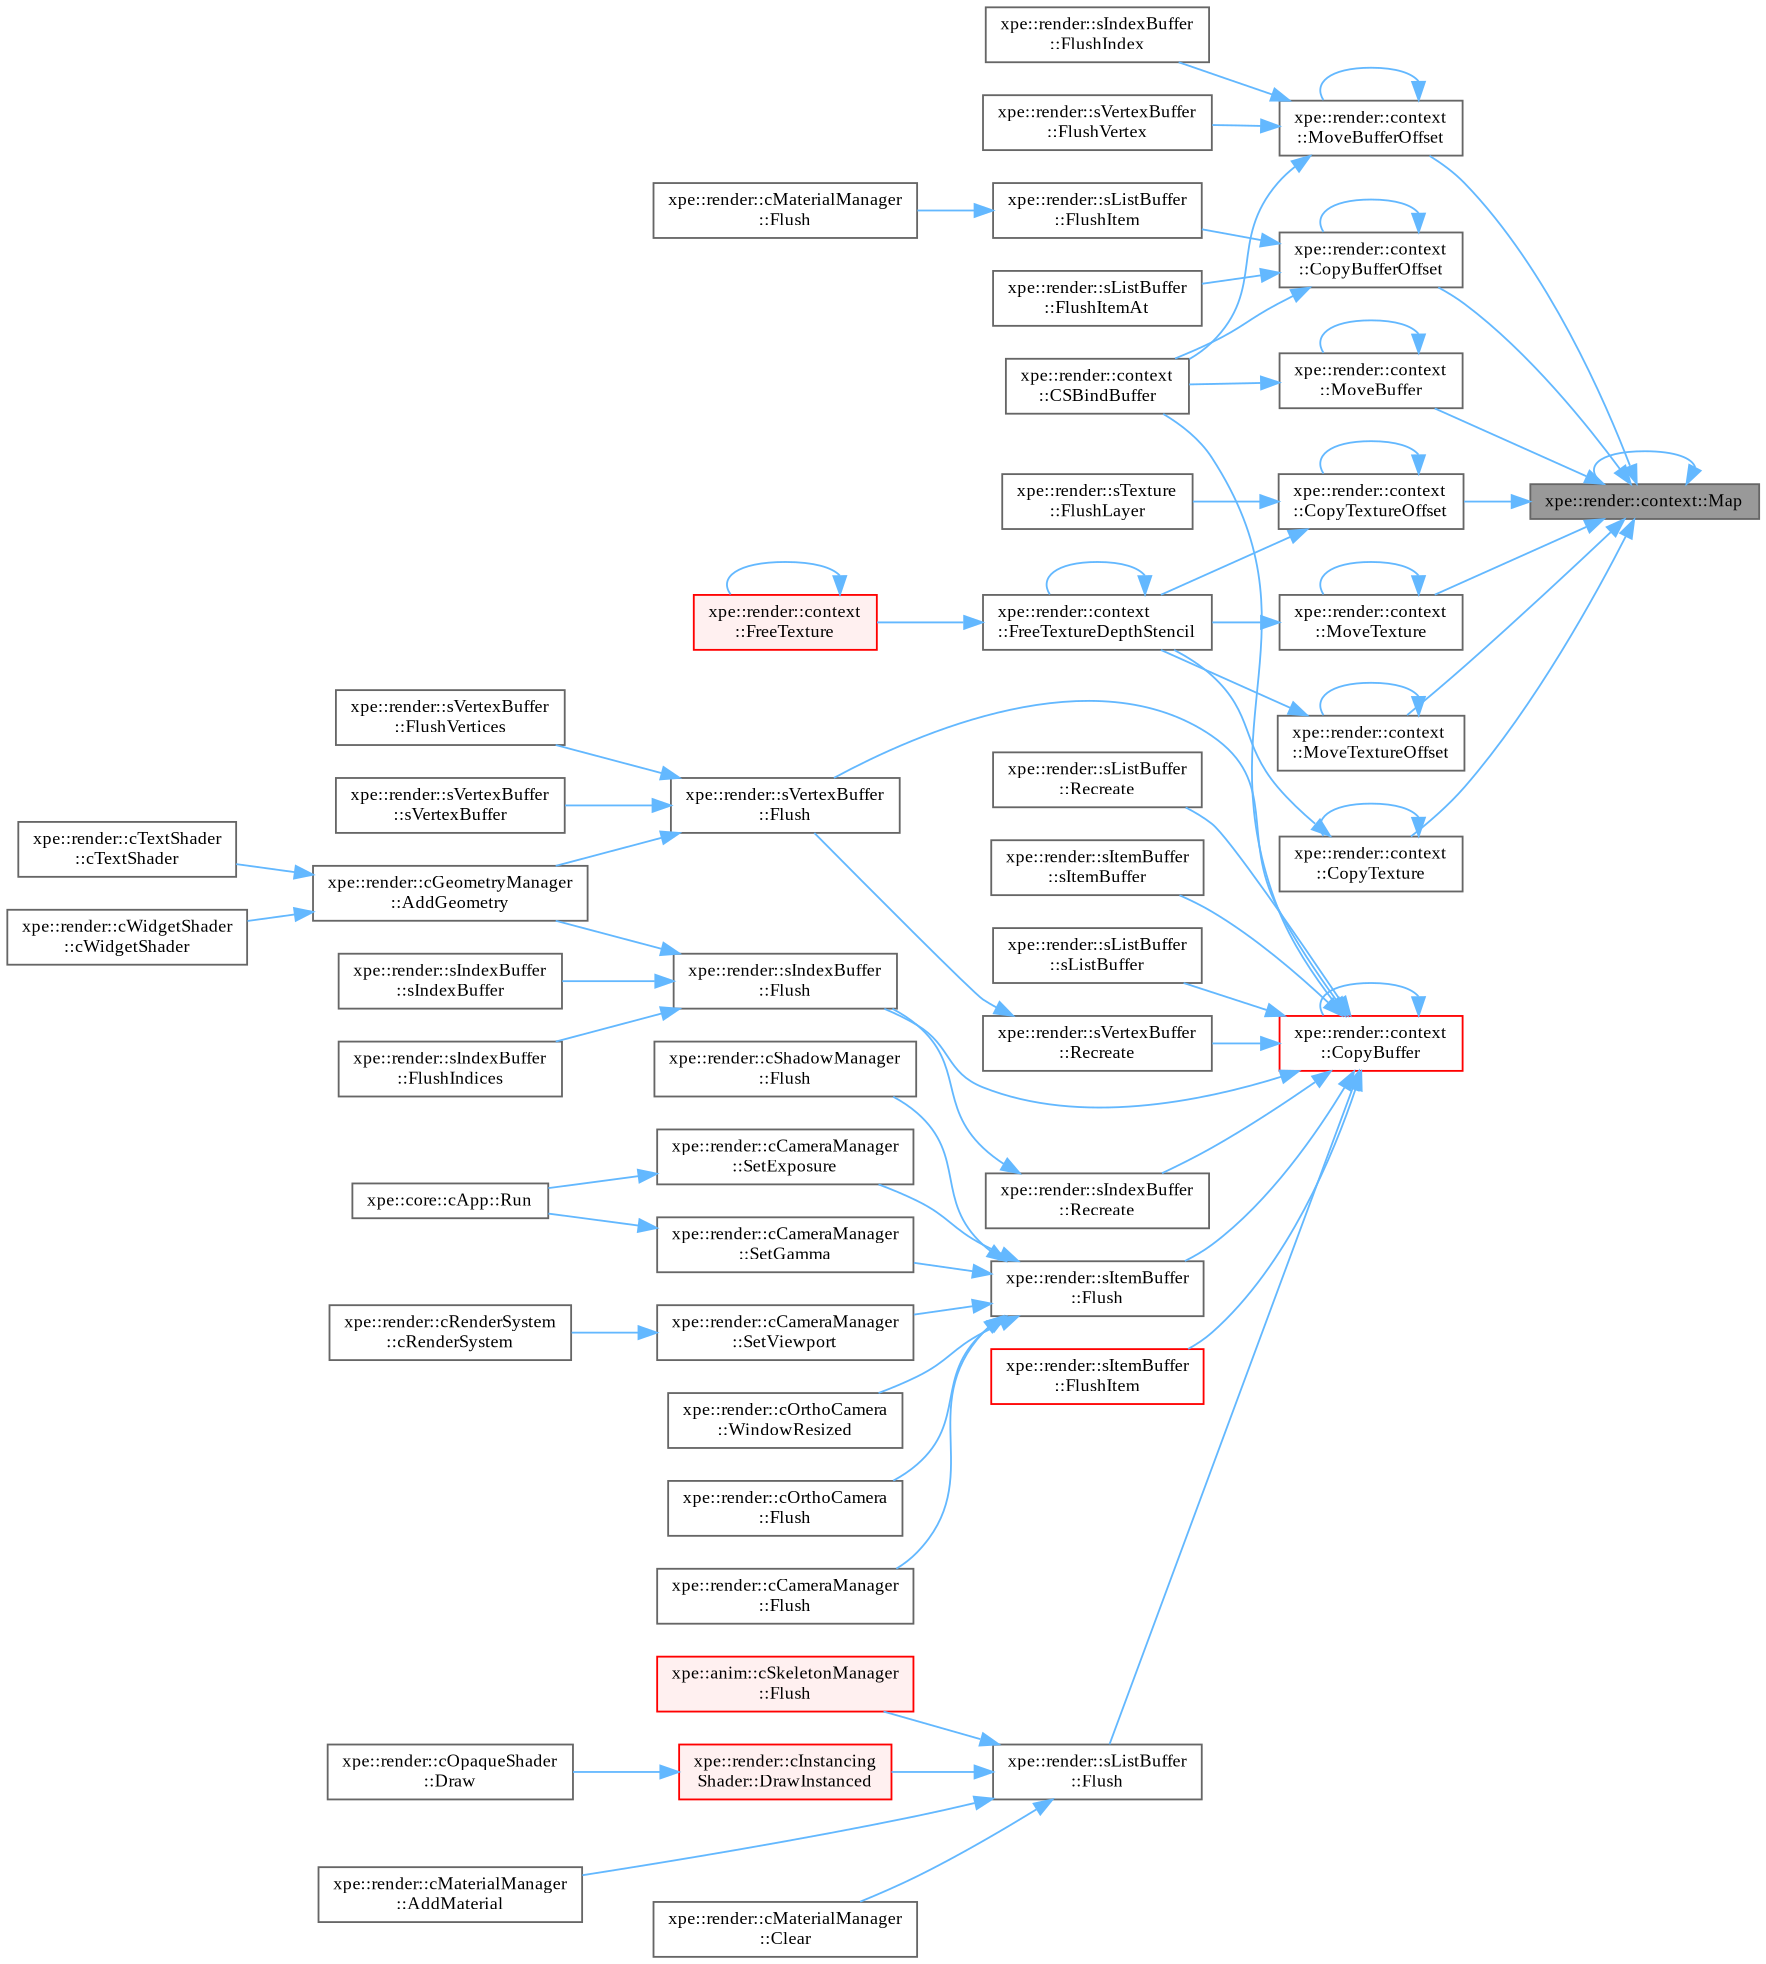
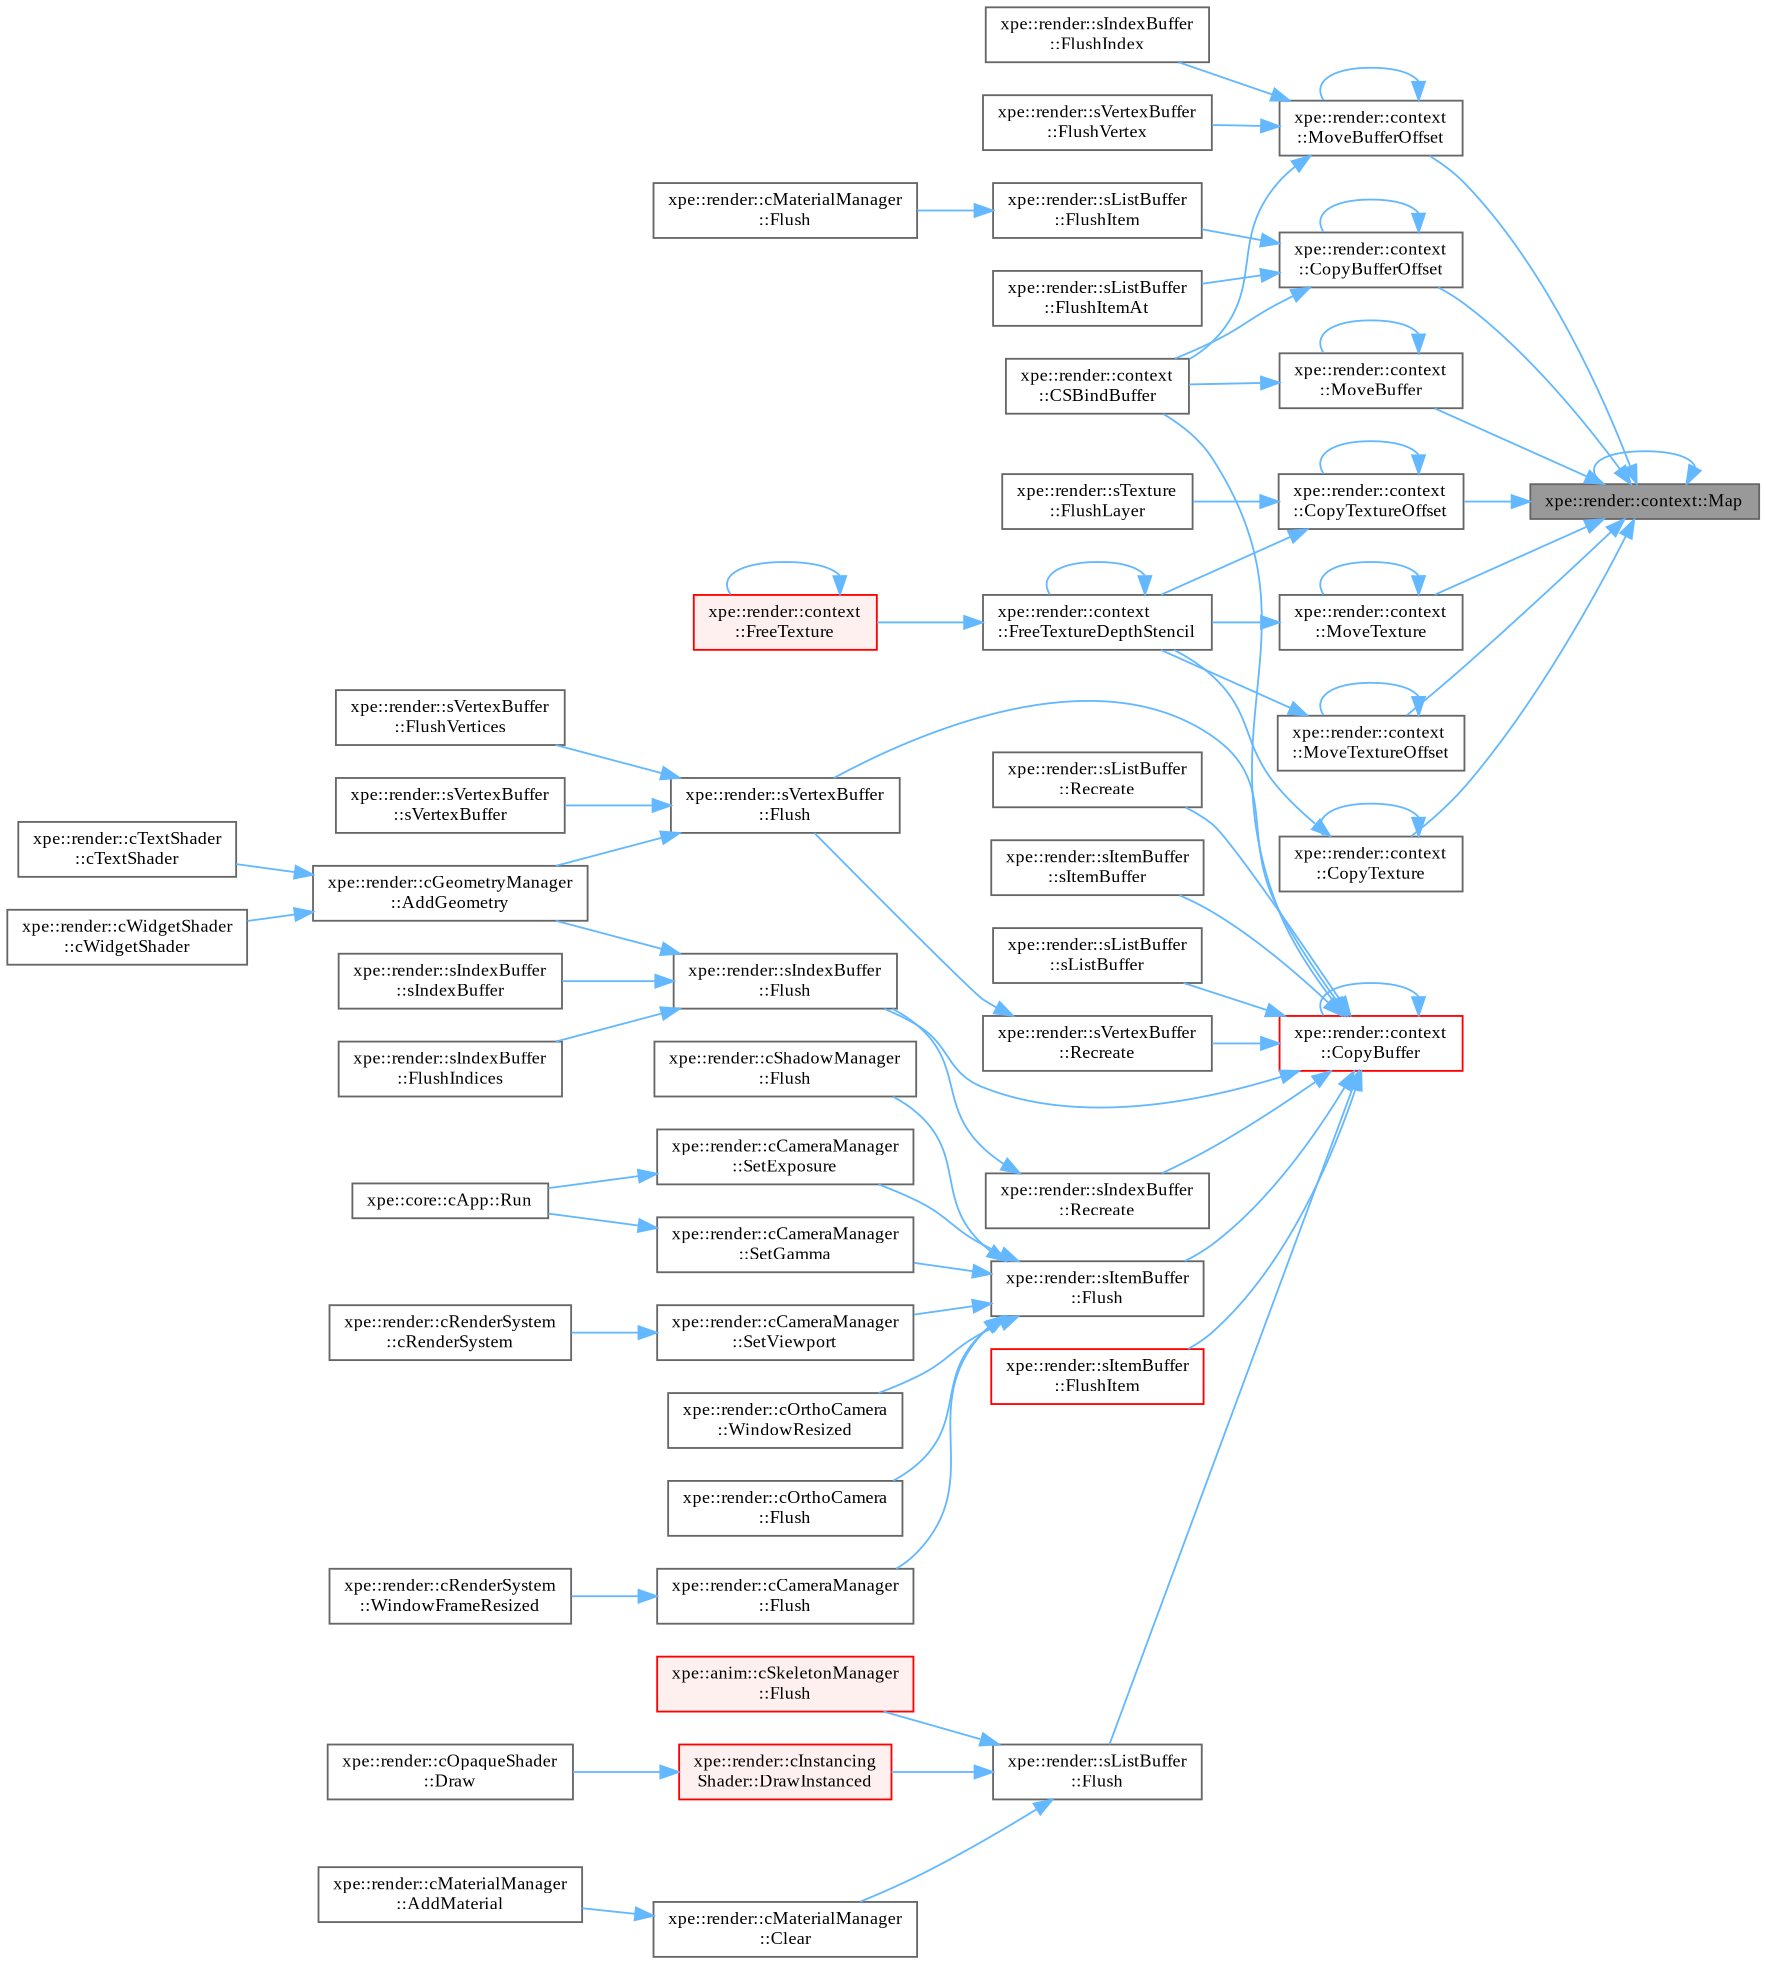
none -> (450, 1596)
(779, 1842) -> (609, 1911)
